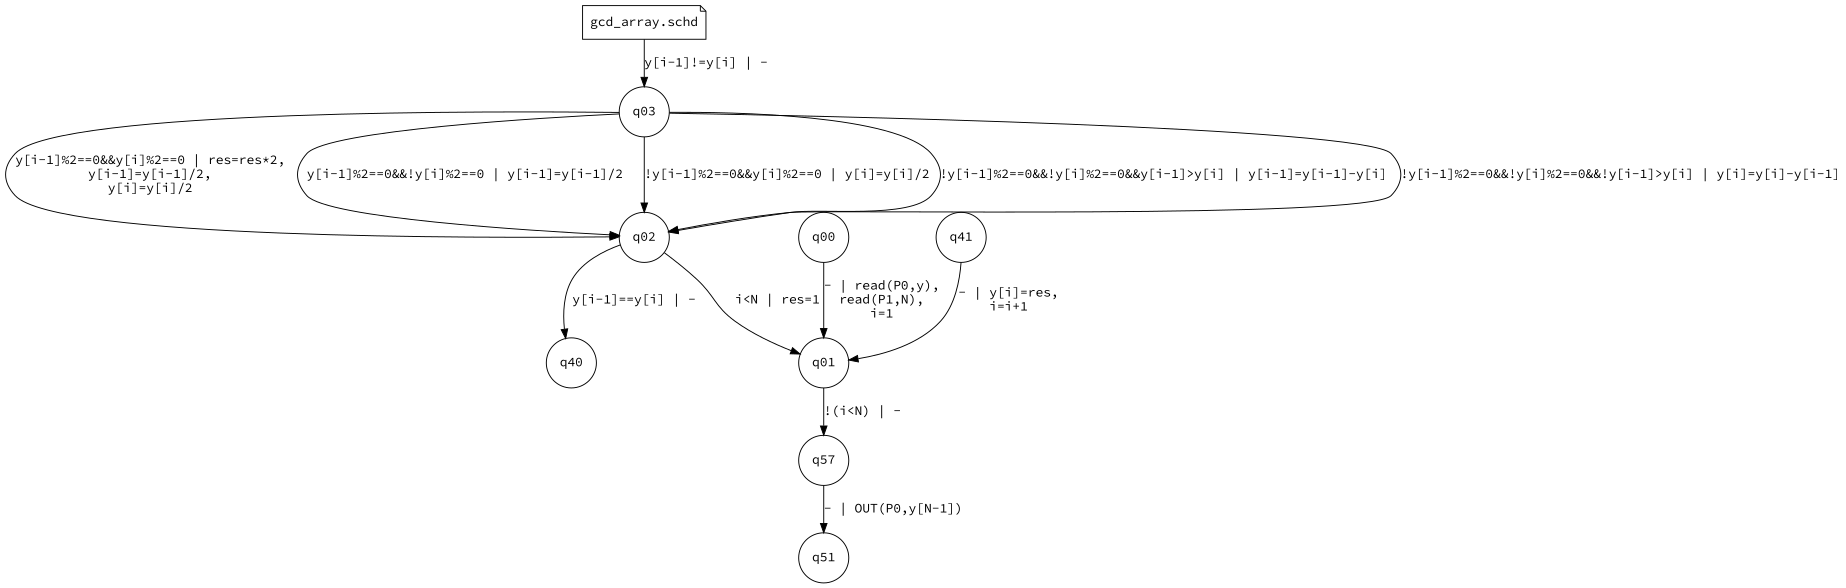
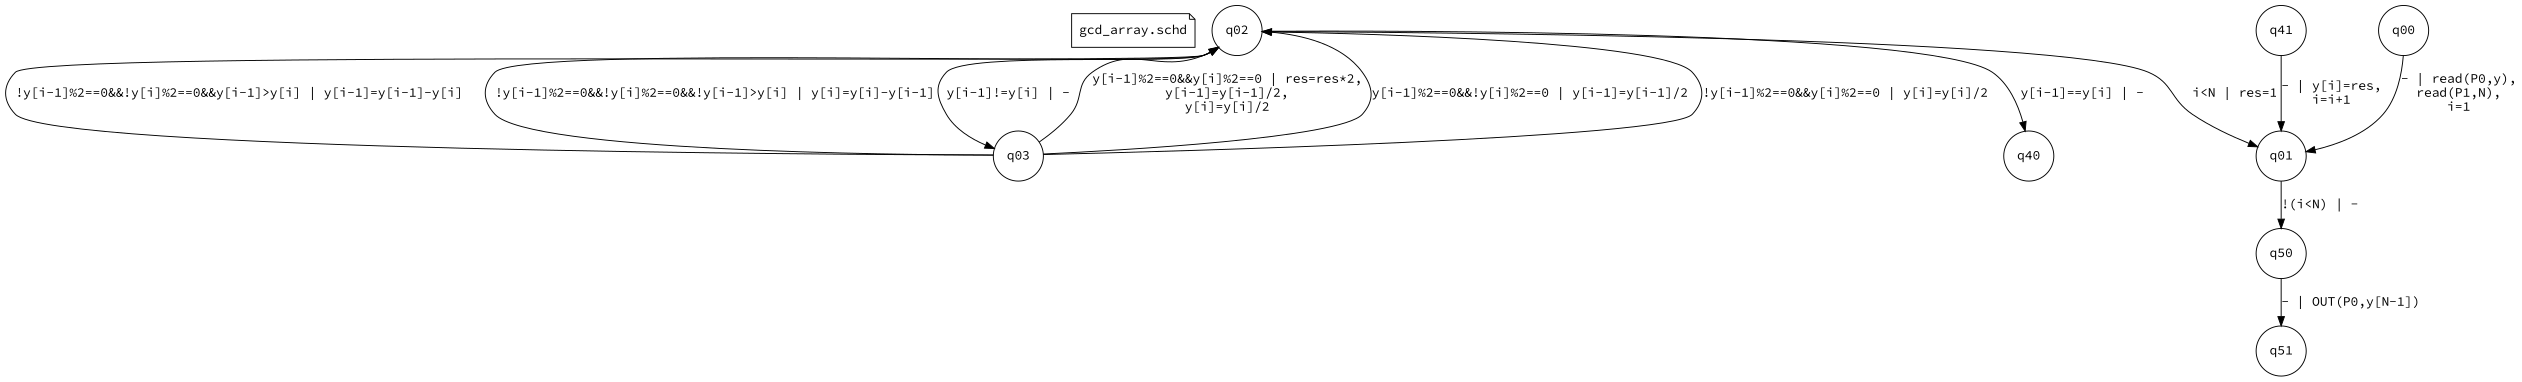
(644, 58) -> (970, 65)
(824, 460) -> (2281, 254)
